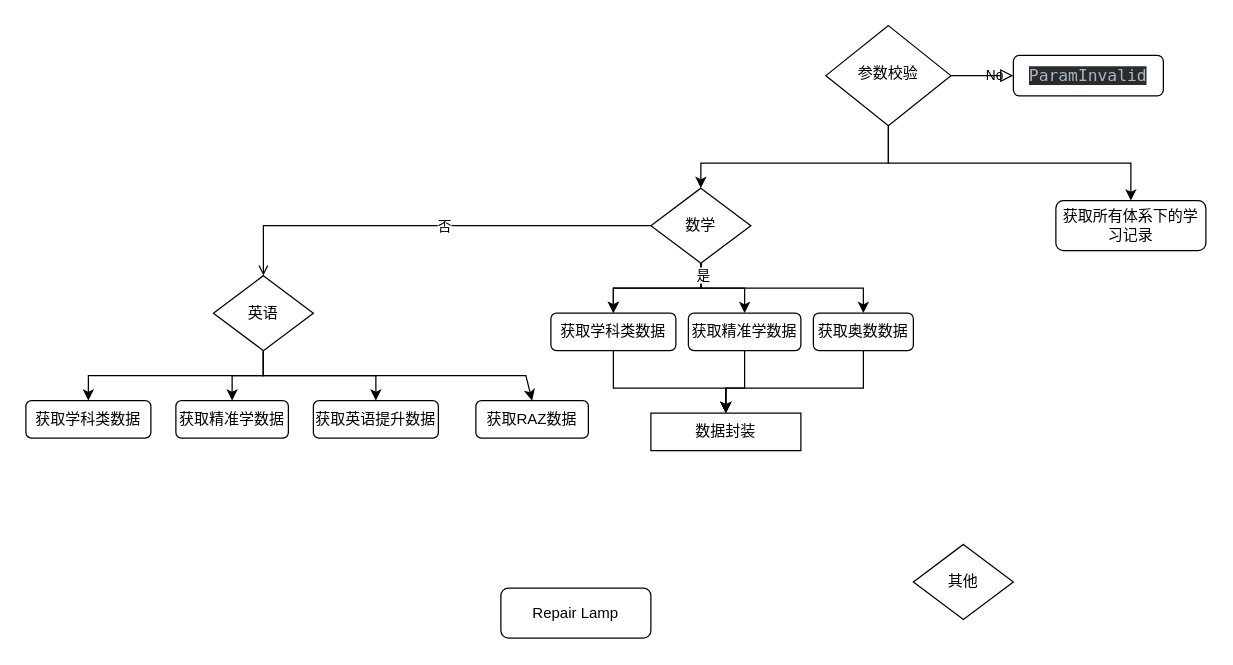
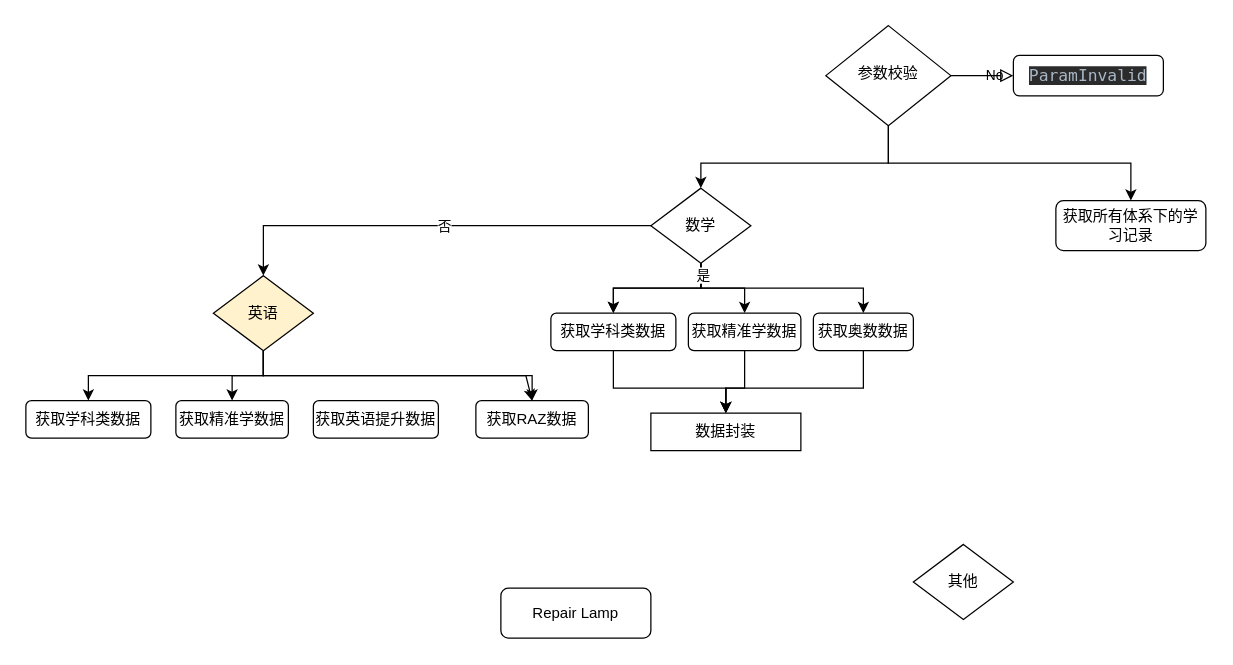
(263, 268) -> (263, 266)
(263, 313) -> (263, 313)
(376, 385) -> (532, 382)
